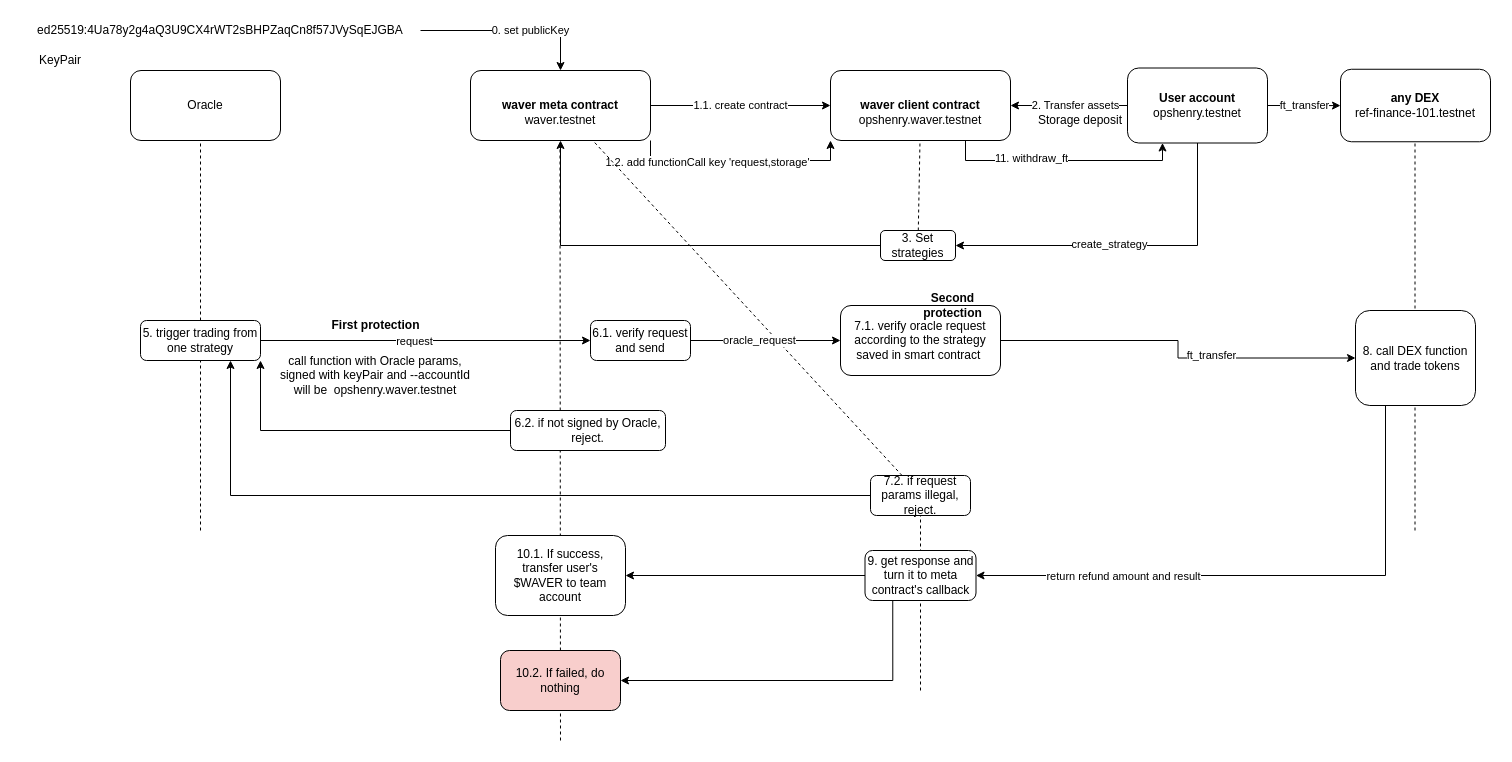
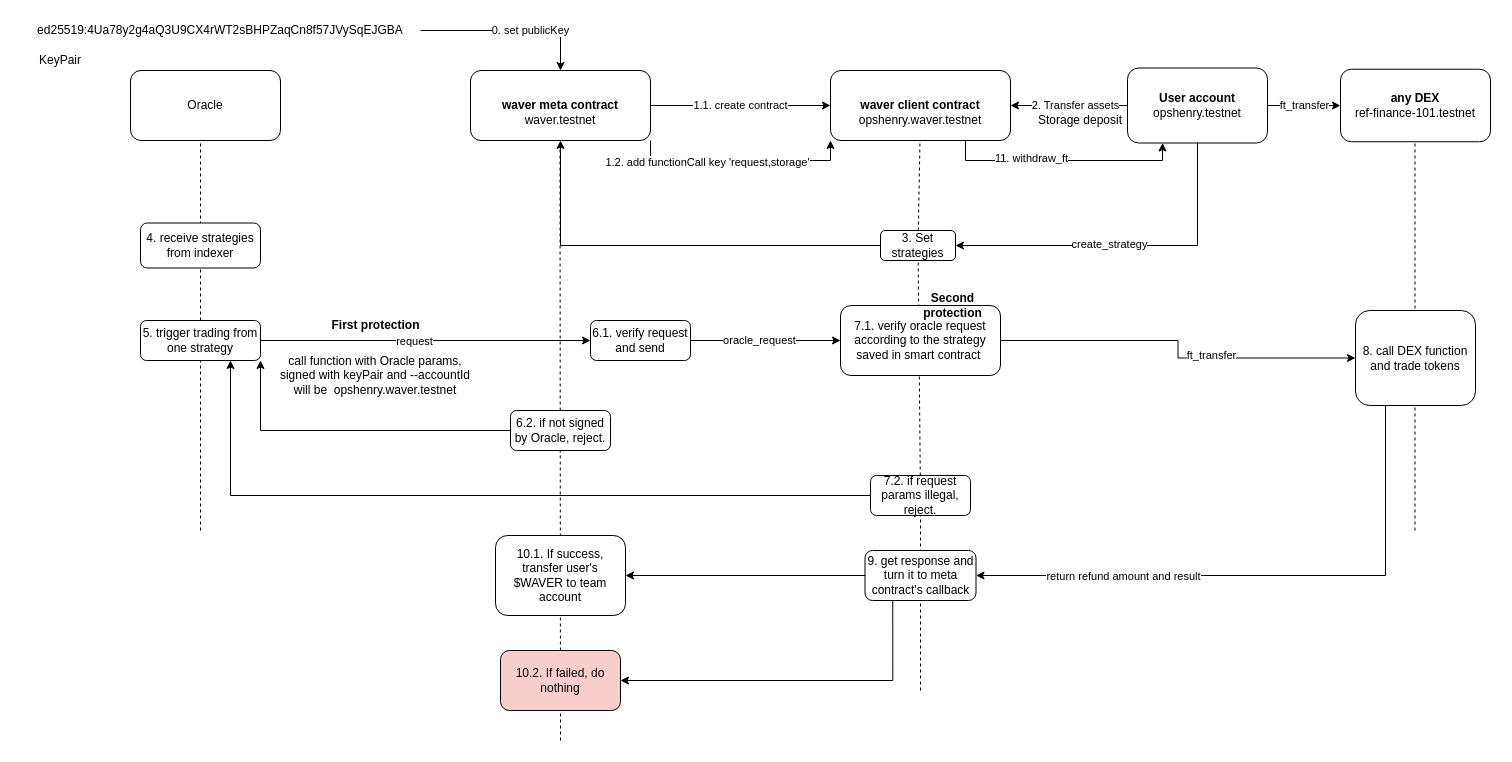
(683, 238) -> (920, 426)
none -> (201, 246)
(588, 431) -> (561, 431)
